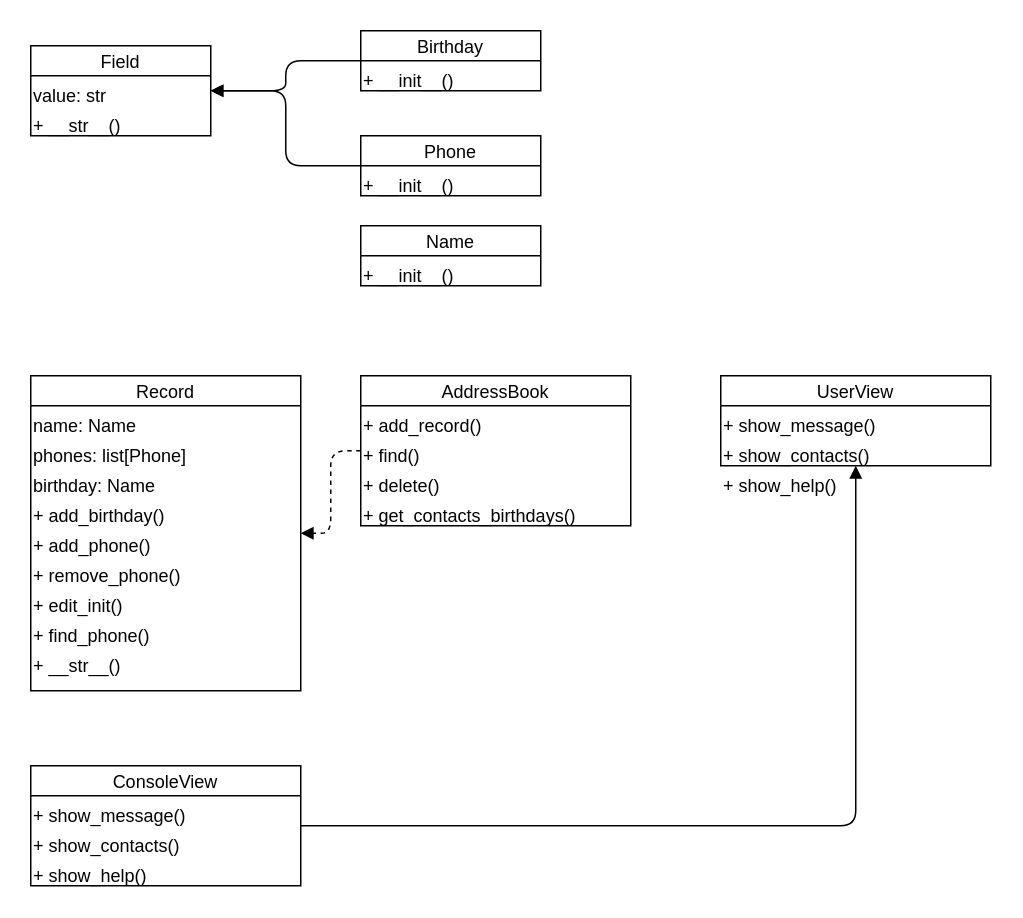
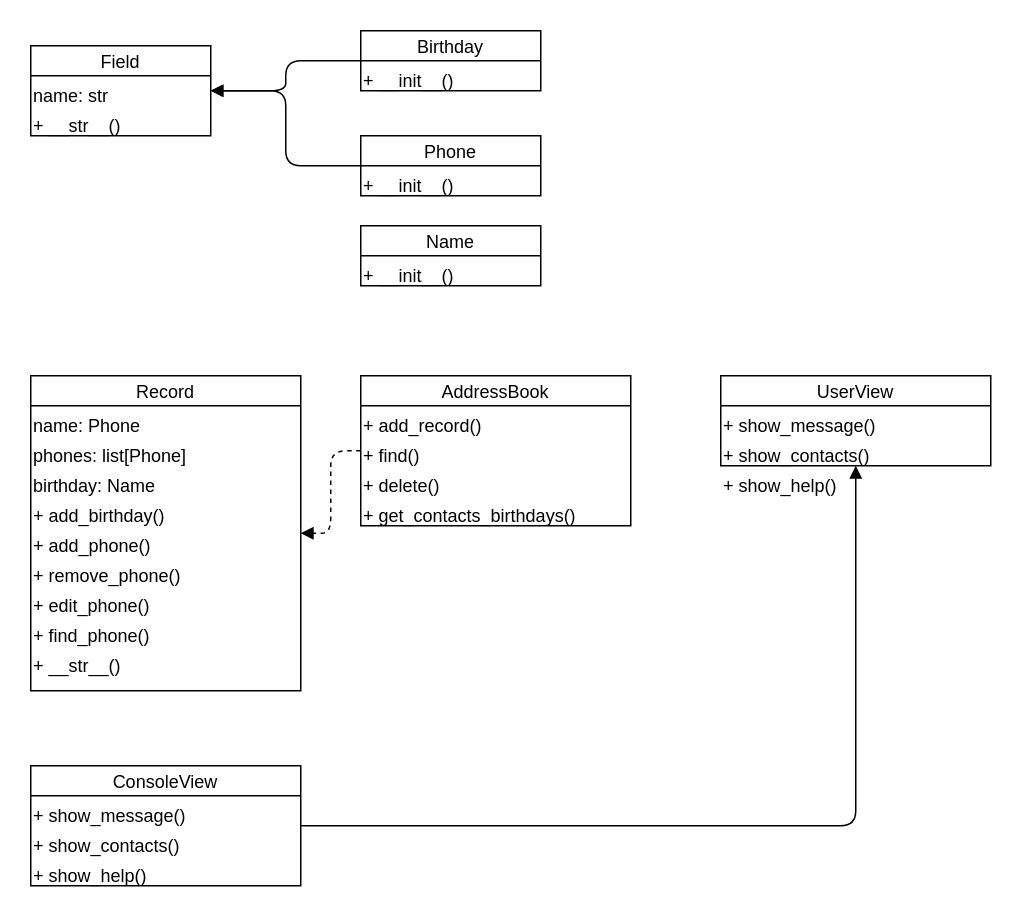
(77, 97) -> (74, 97)
(79, 427) -> (85, 427)
(90, 607) -> (100, 607)
